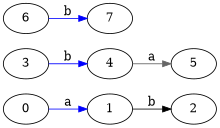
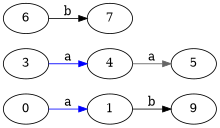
(64, 18) -> (64, 18)
(68, 57) -> (68, 57)
(194, 109) -> (194, 109)
